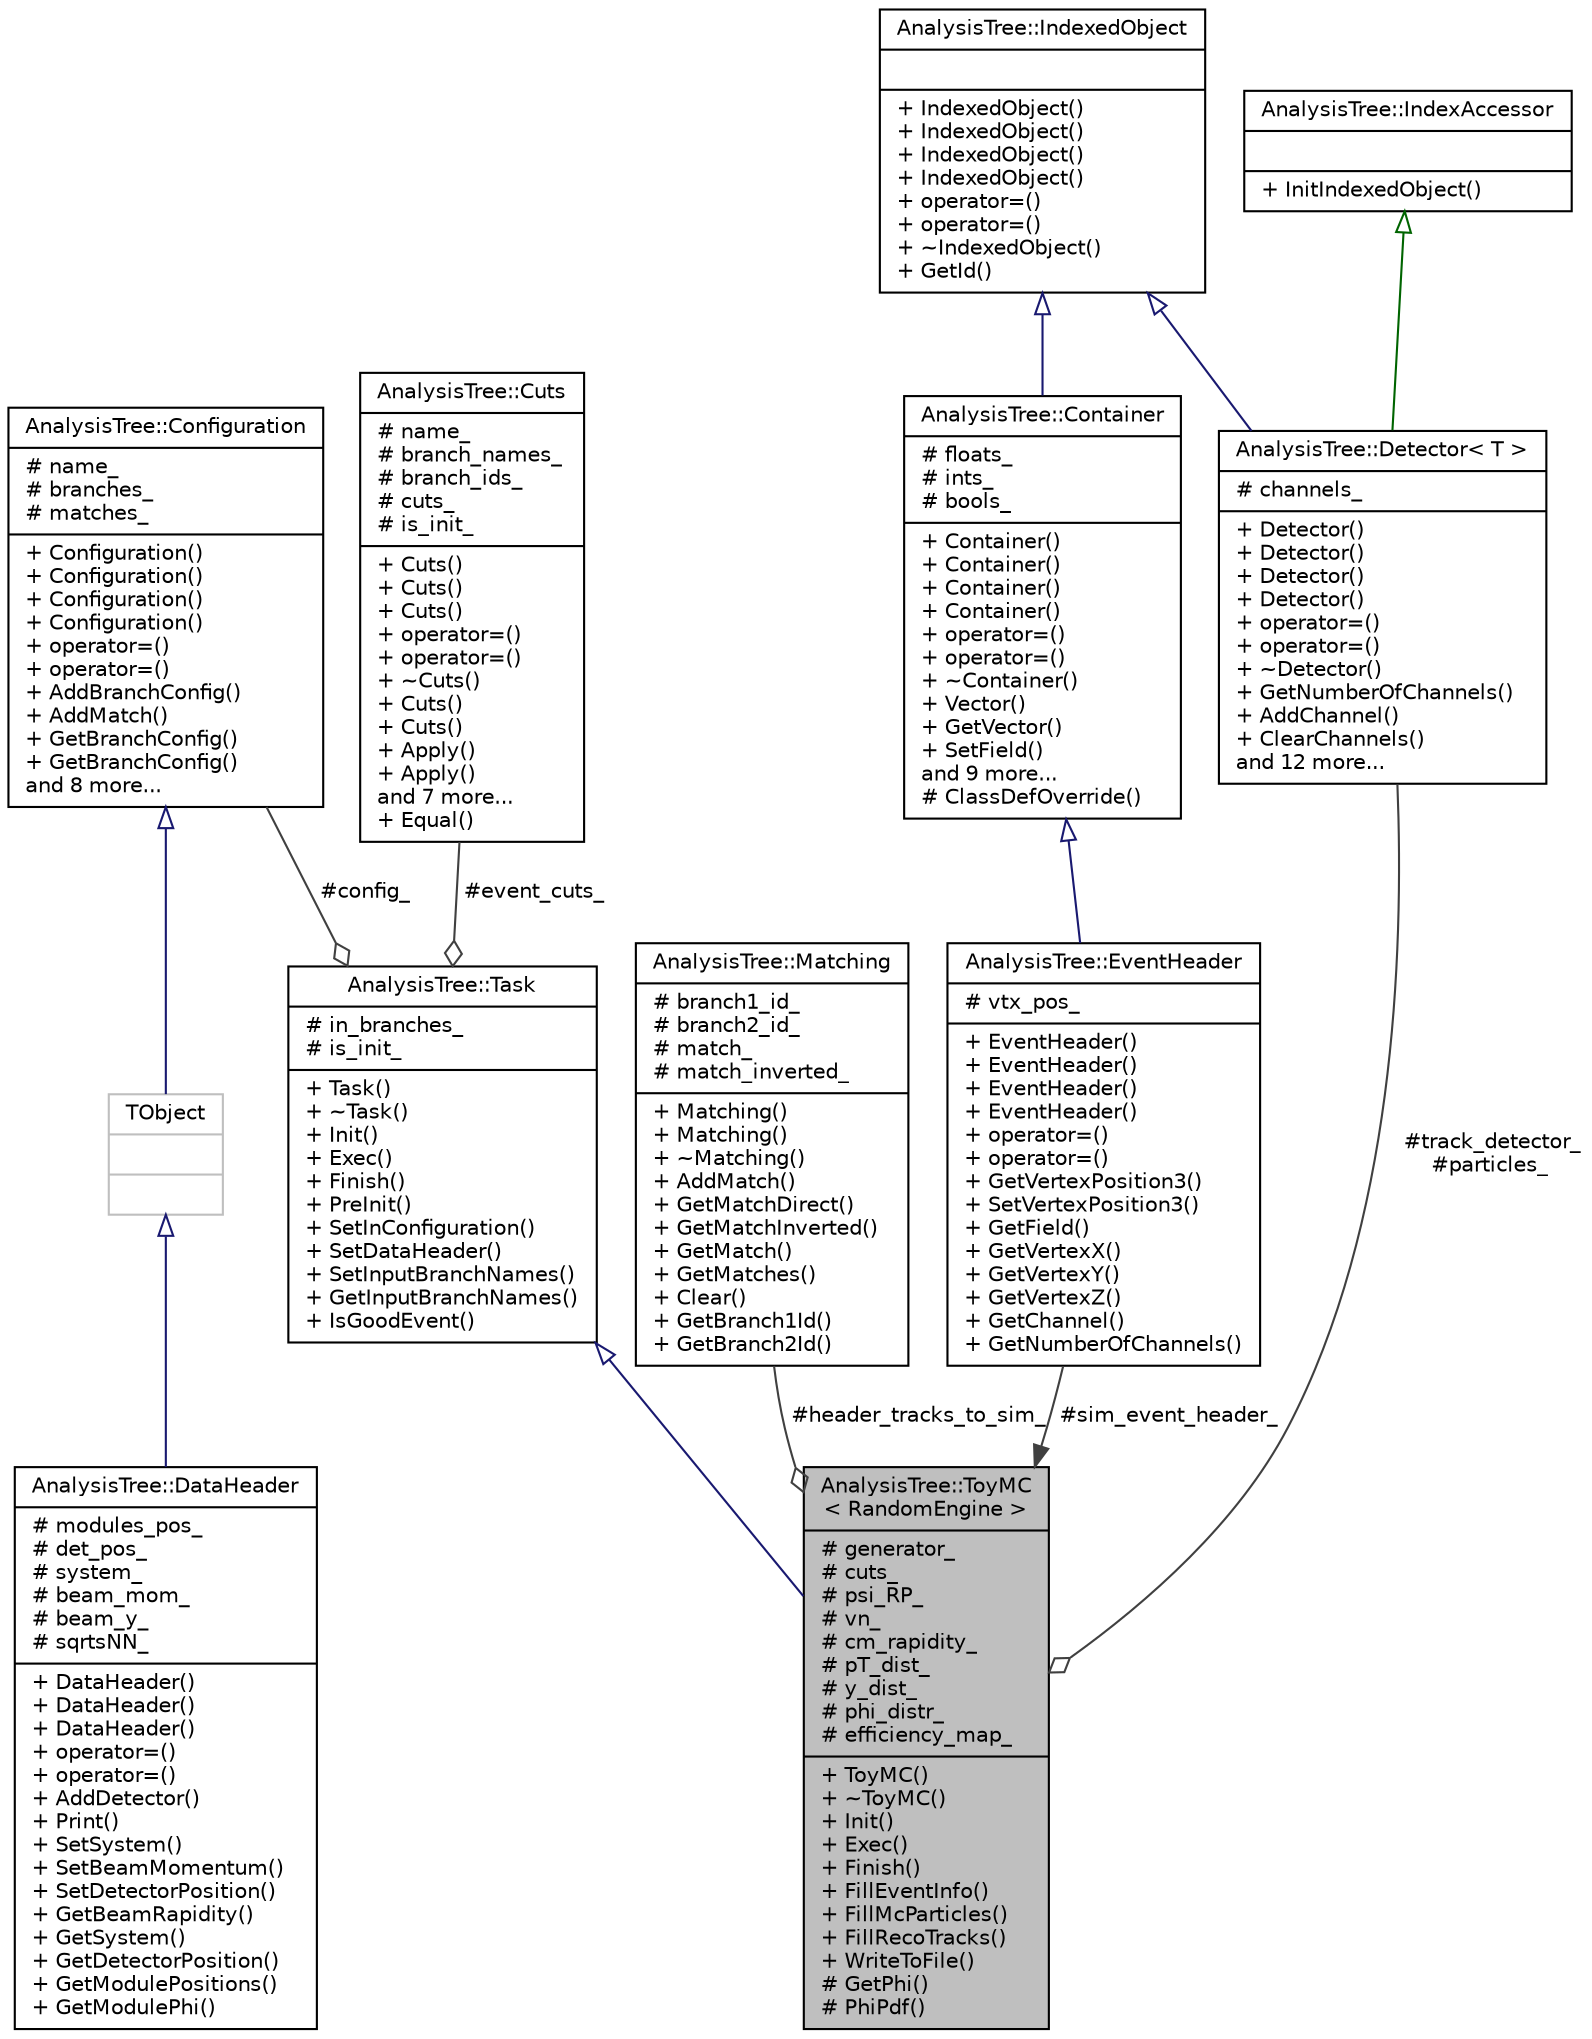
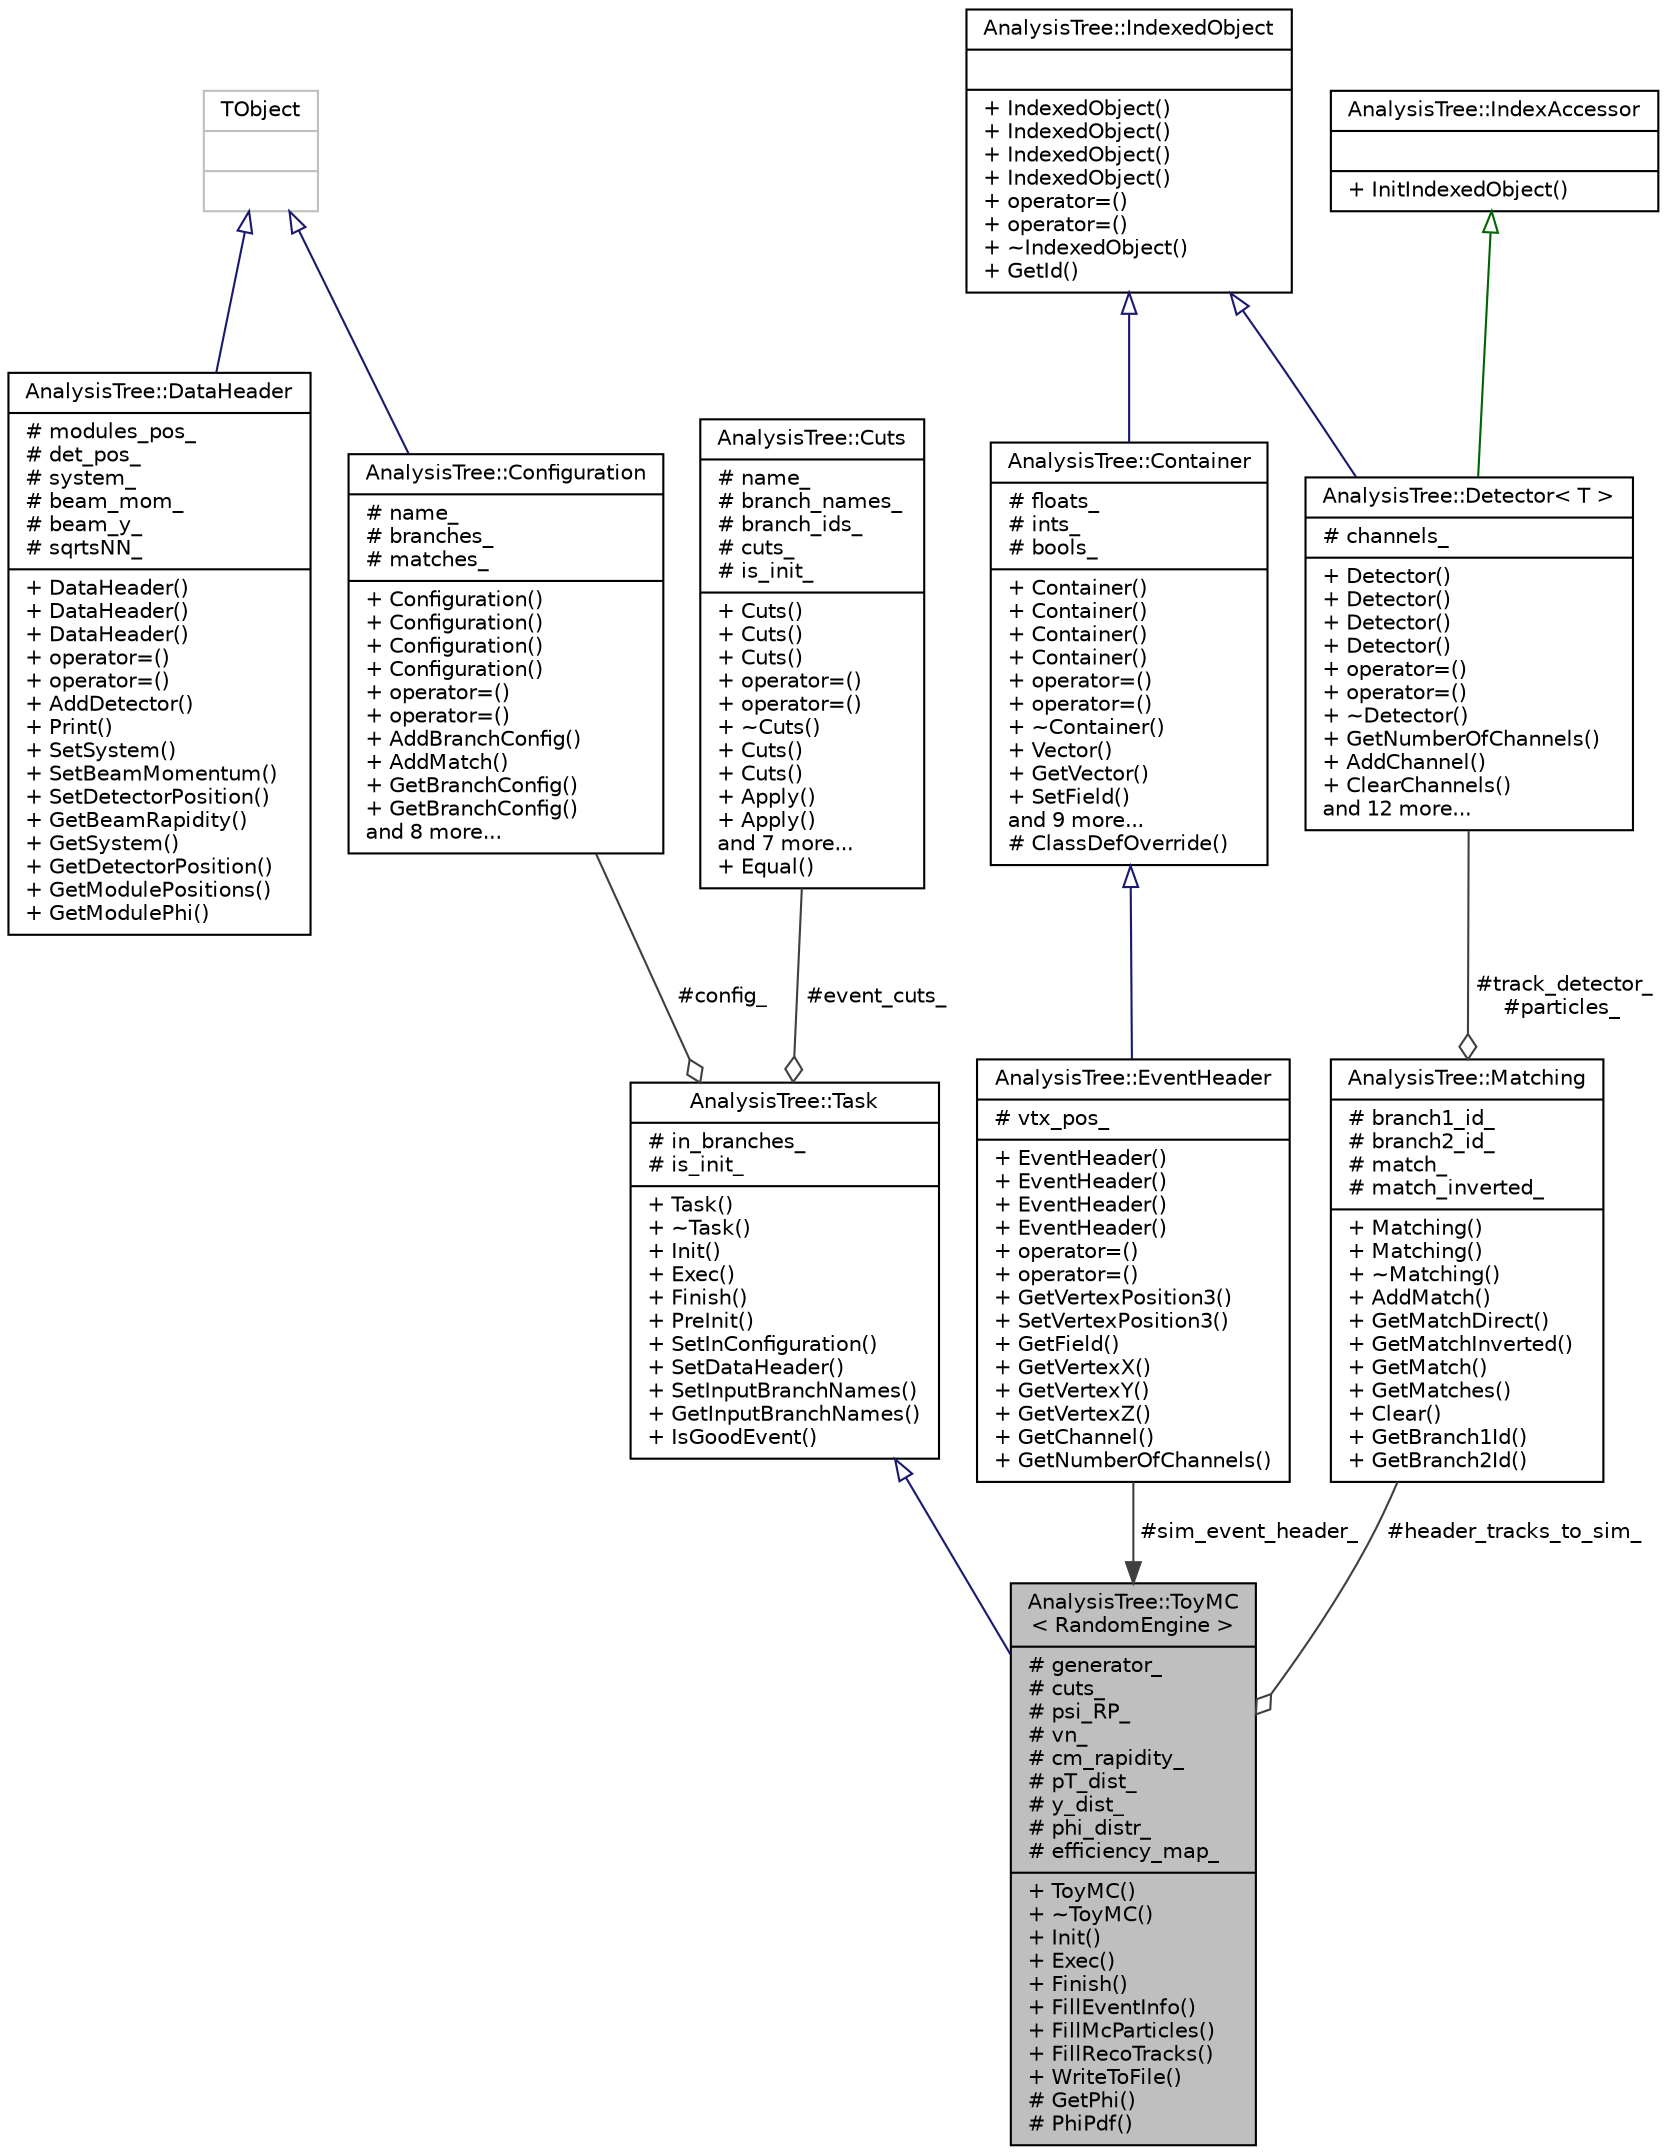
(166, 961) -> (354, 342)
(1349, 1269) -> (1468, 932)
